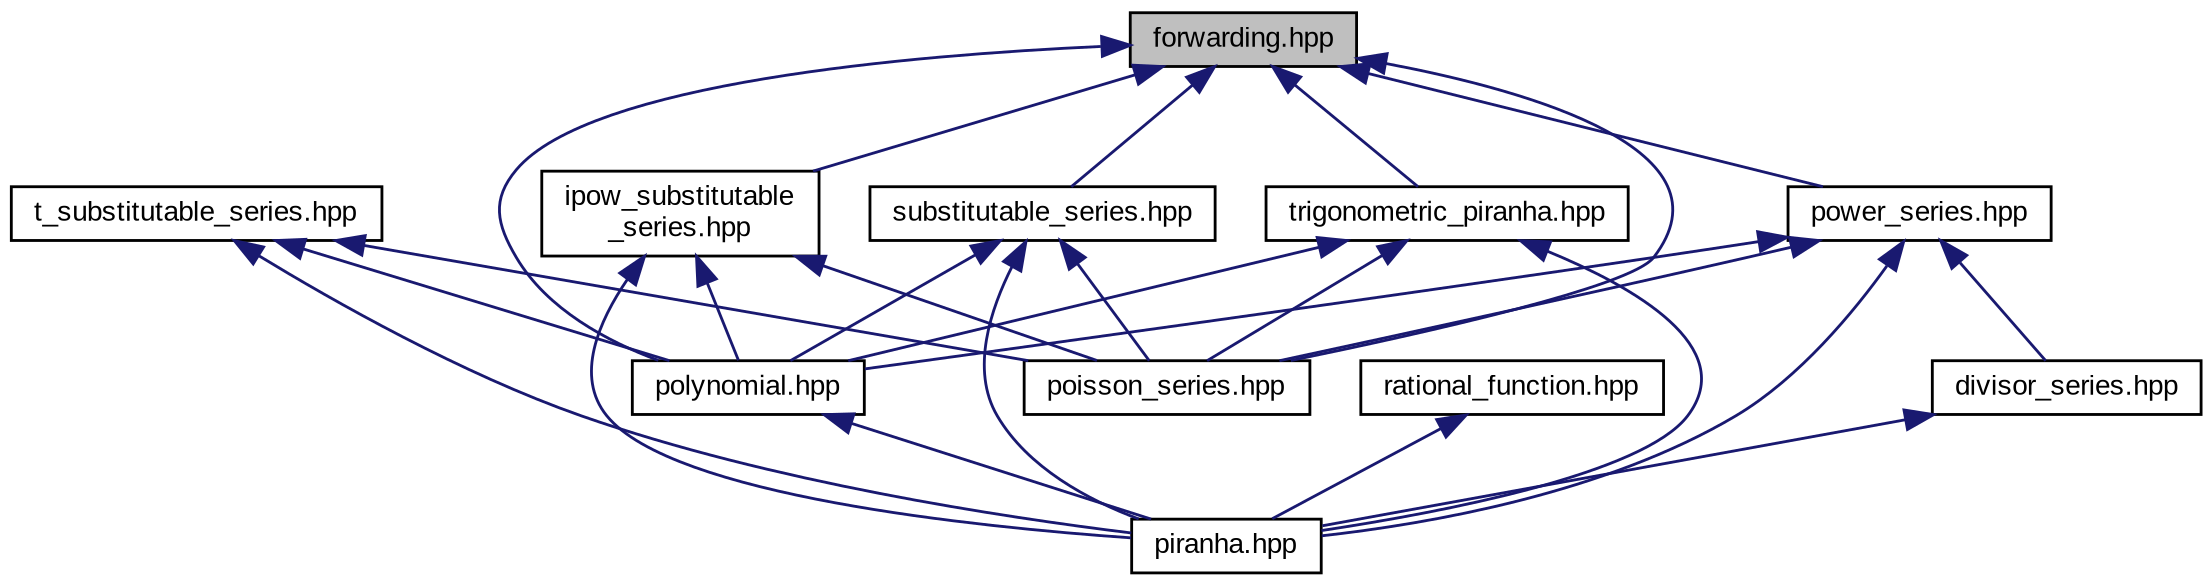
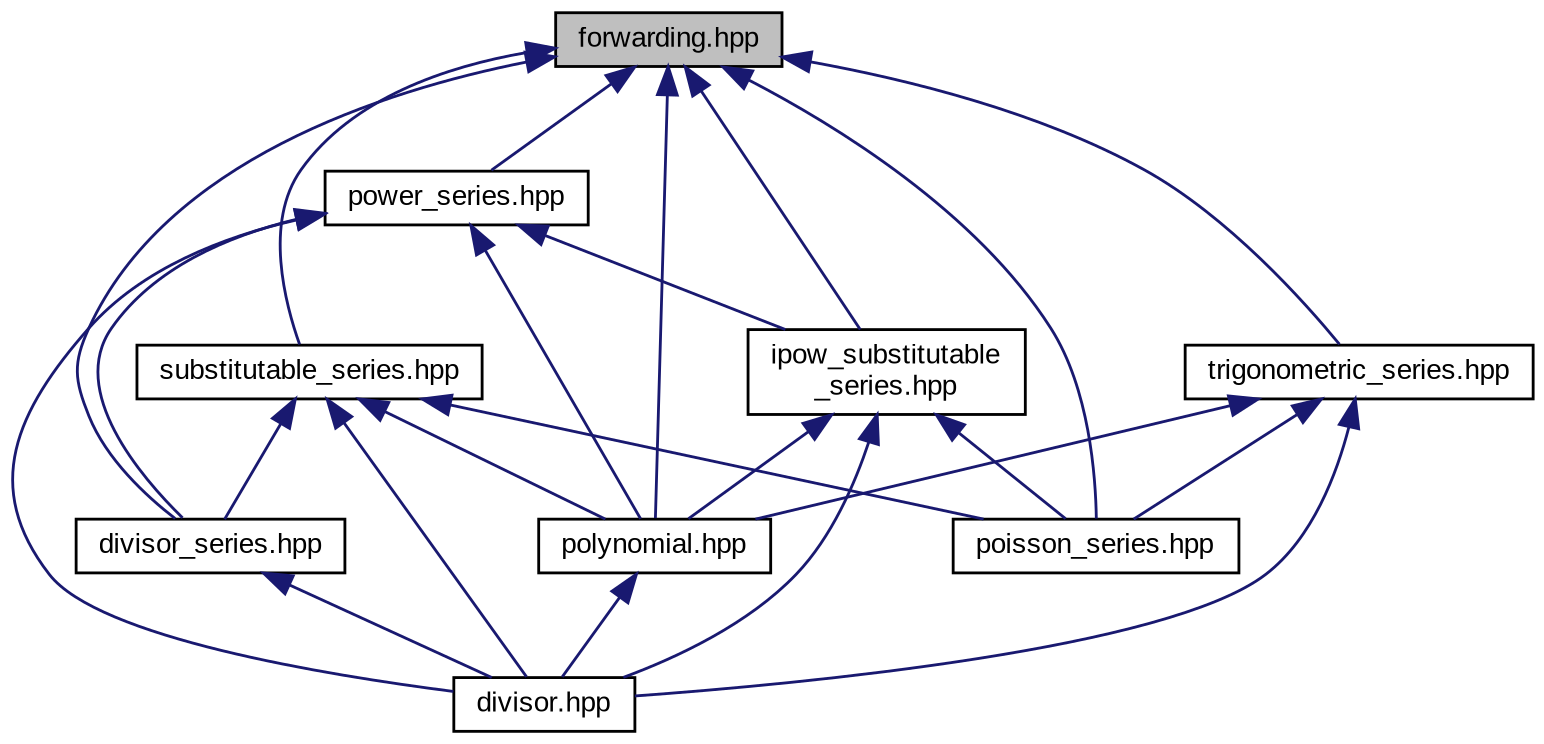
none -> (182, 210)
(197, 214) -> none
(1447, 214) -> (1359, 372)
(1663, 276) -> (683, 290)
(1512, 388) -> none
none -> (253, 472)
(1226, 546) -> (544, 704)
